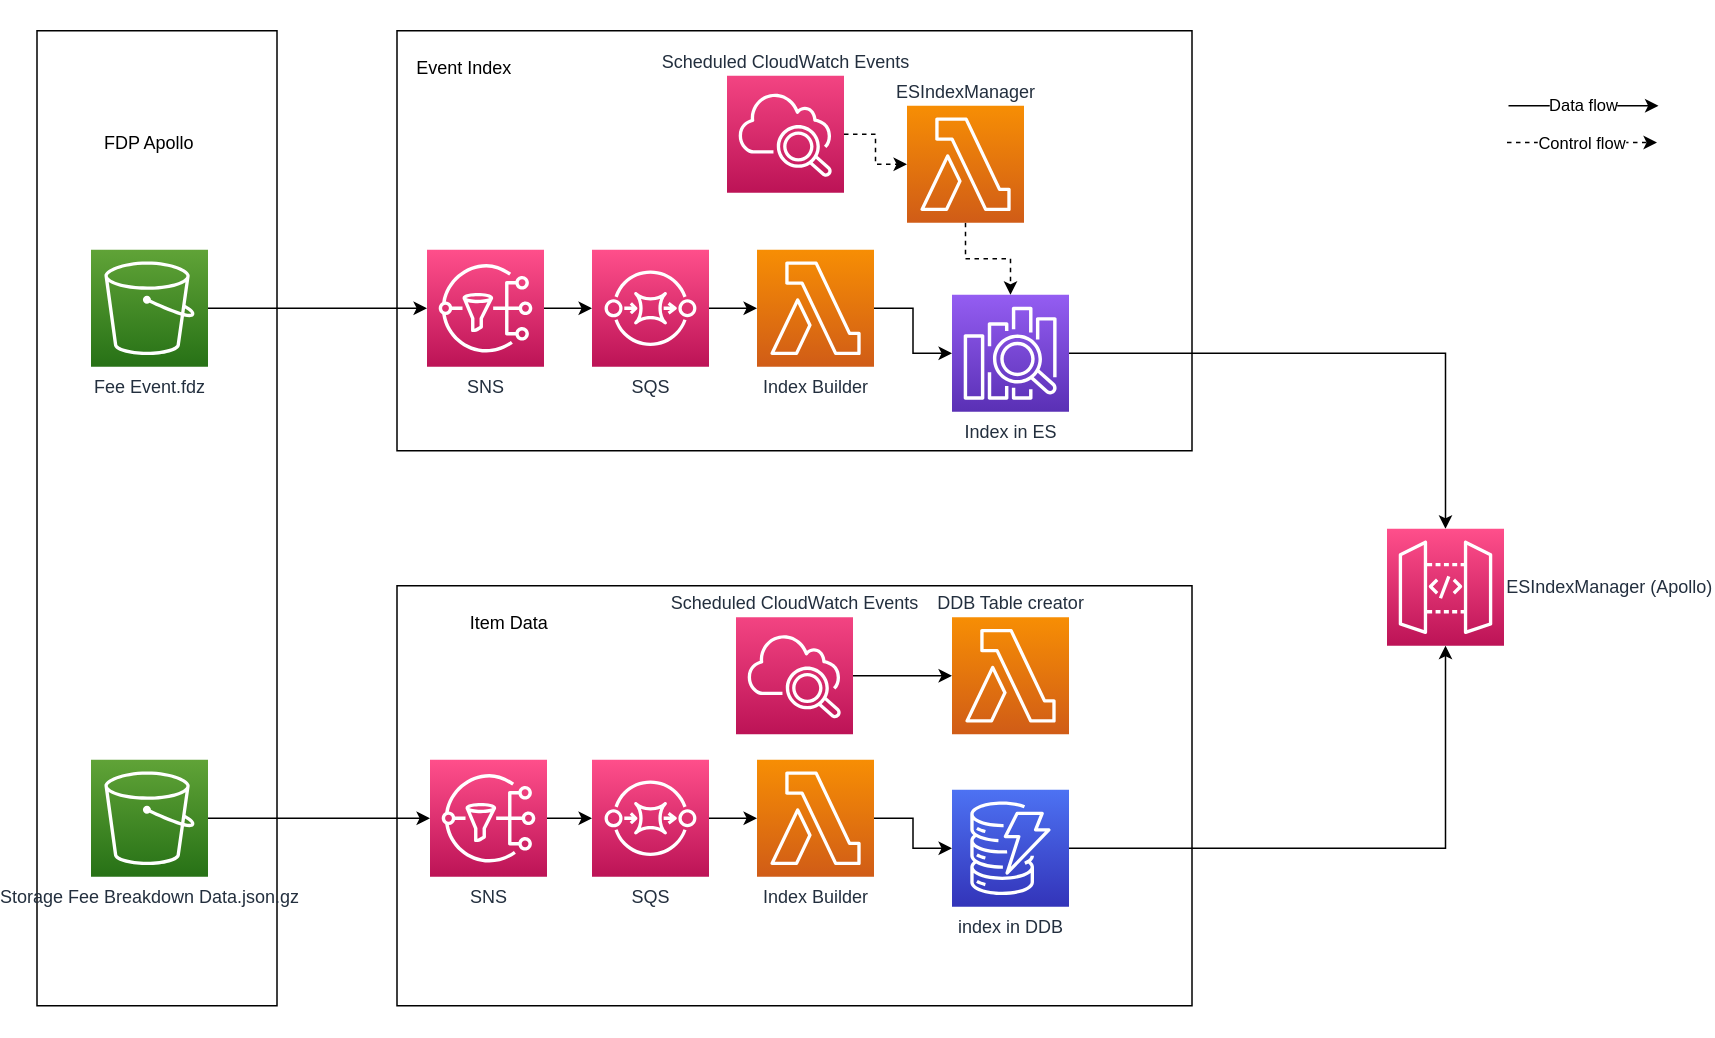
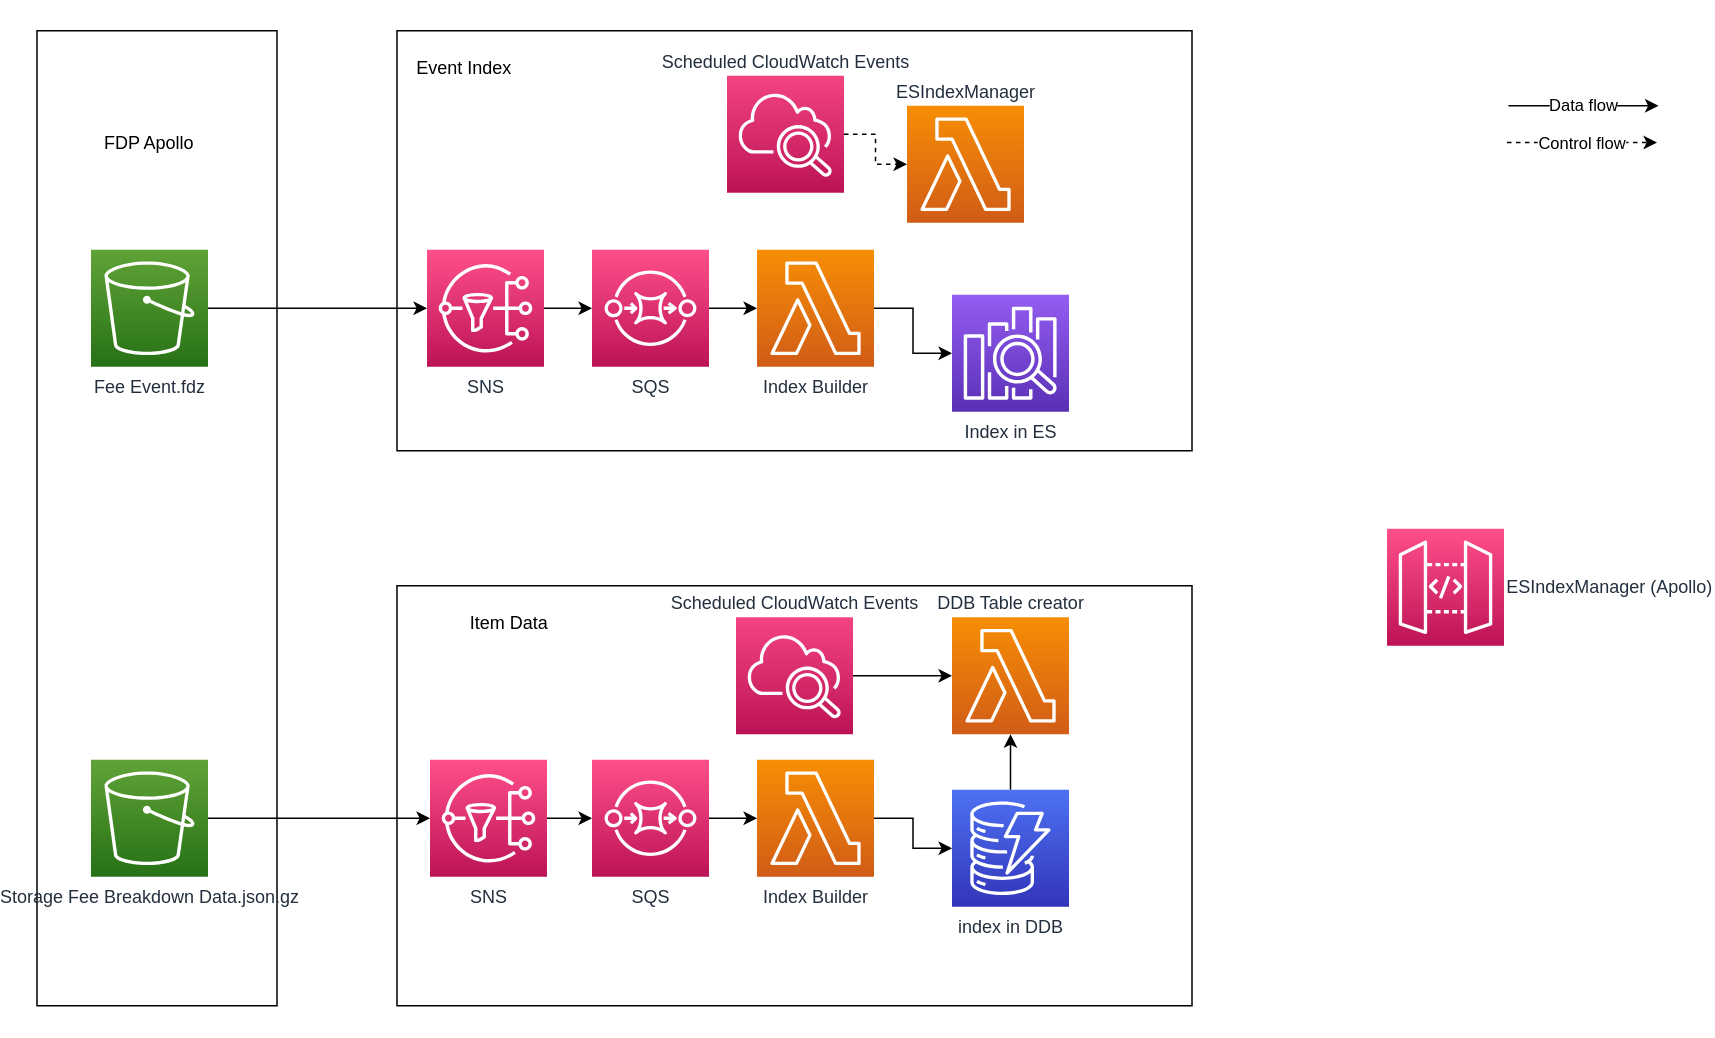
(982, 259) -> none
(1339, 353) -> none
(1353, 848) -> (1010, 763)
